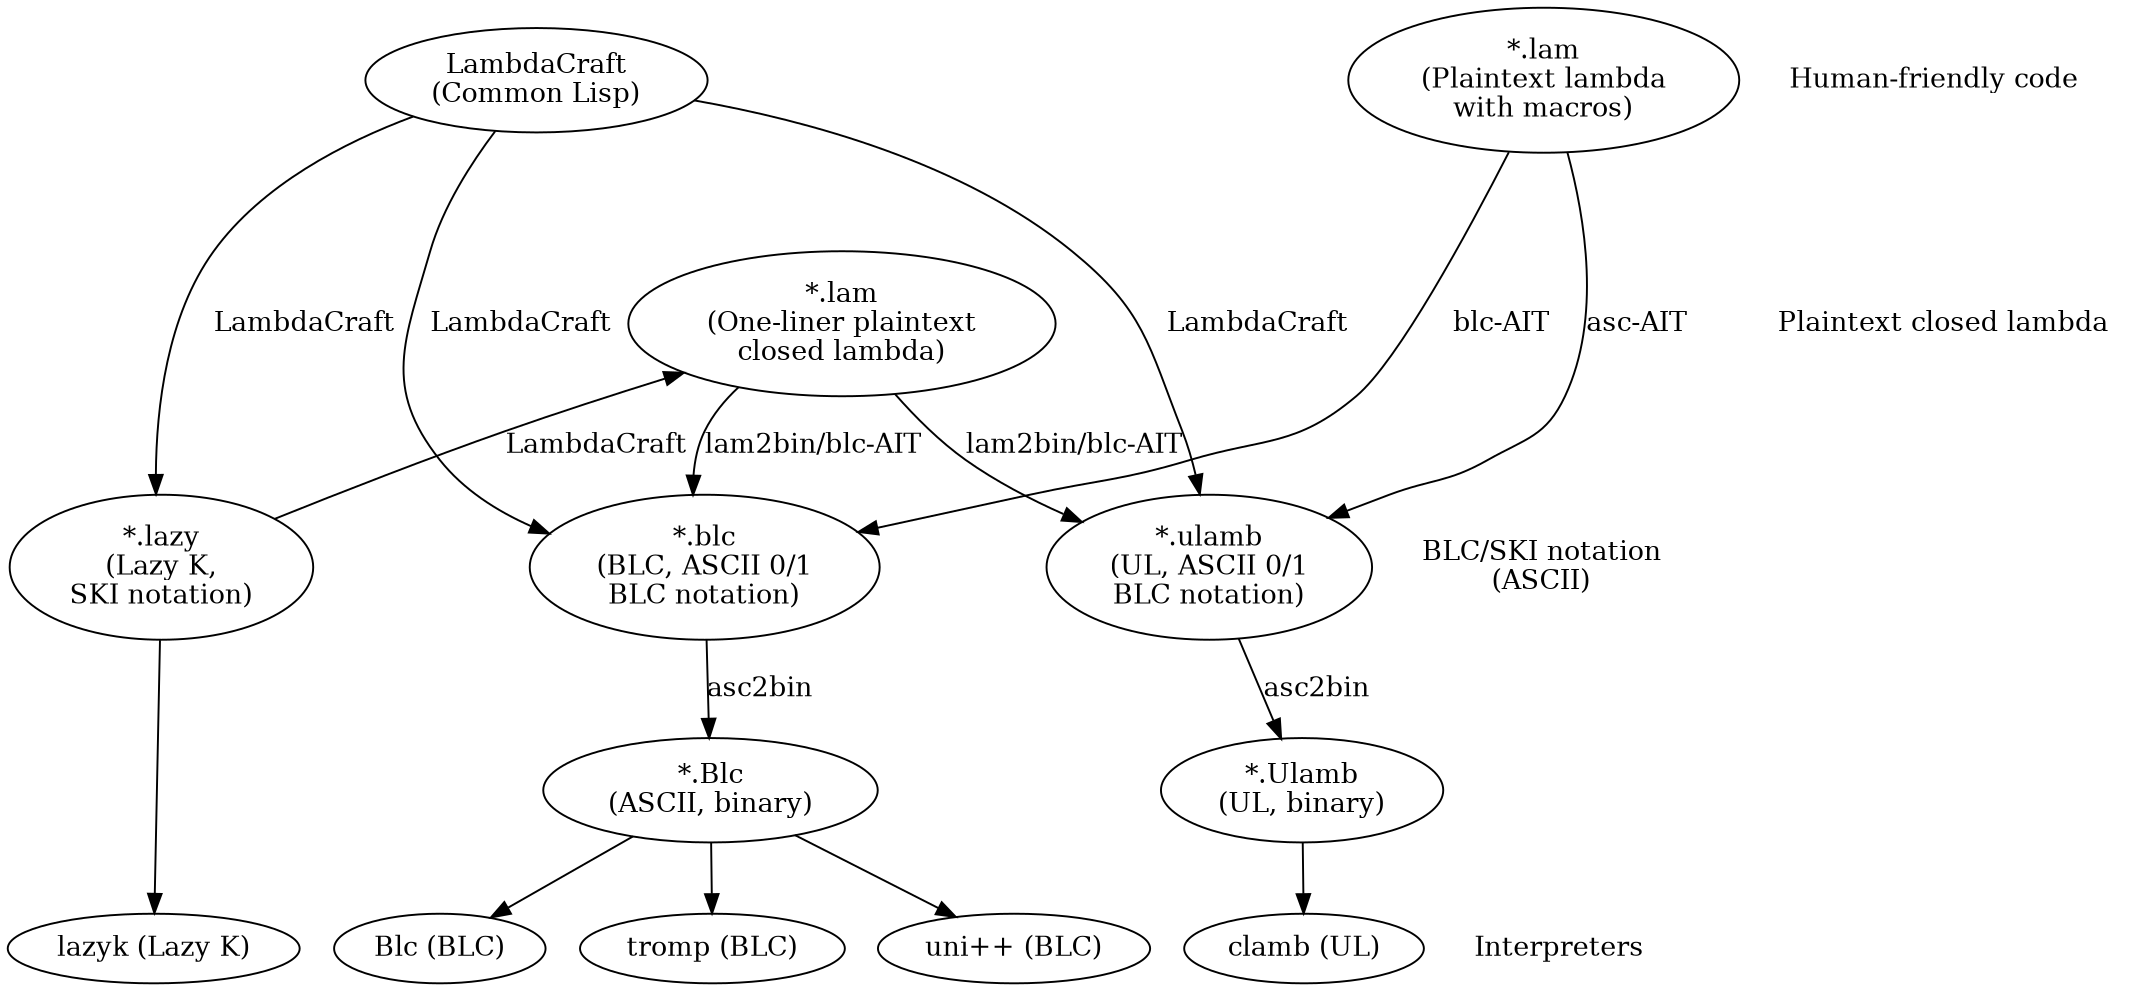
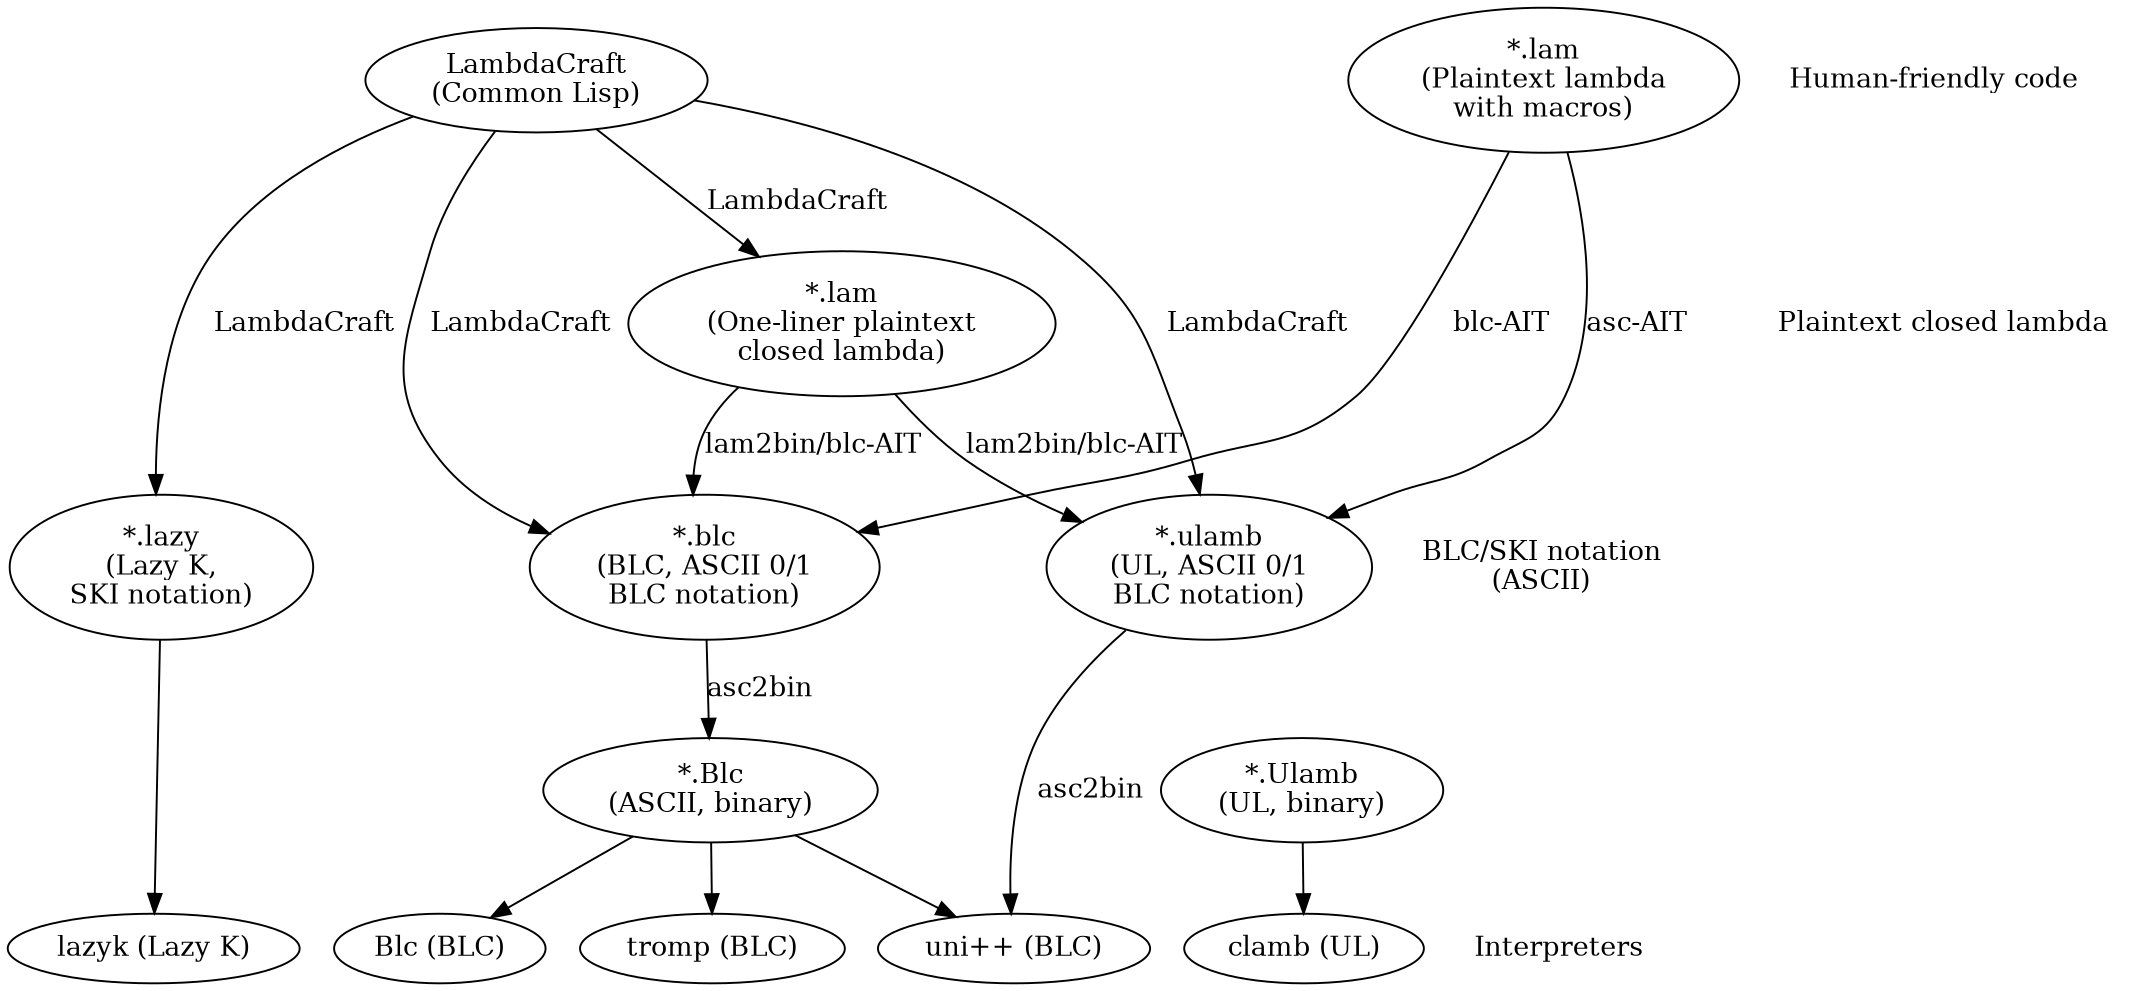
(468, 444) -> (670, 187)
(1256, 680) -> (1034, 747)
